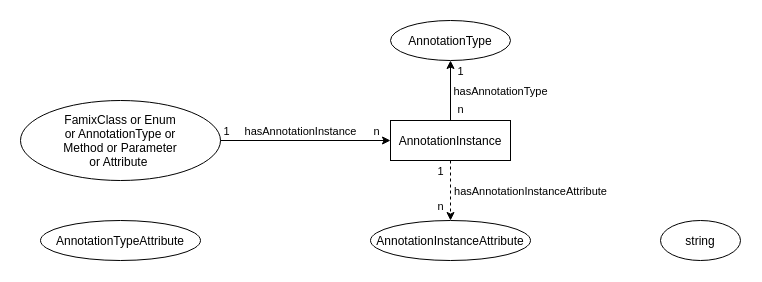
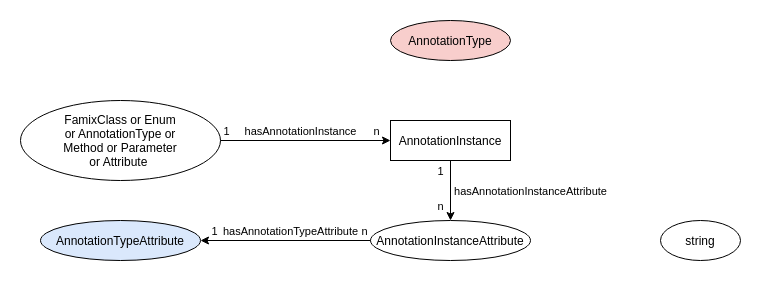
(451, 41) -> (451, 41)
(451, 94) -> none
(451, 188) -> (451, 188)
(121, 241) -> (121, 241)
none -> (289, 241)
